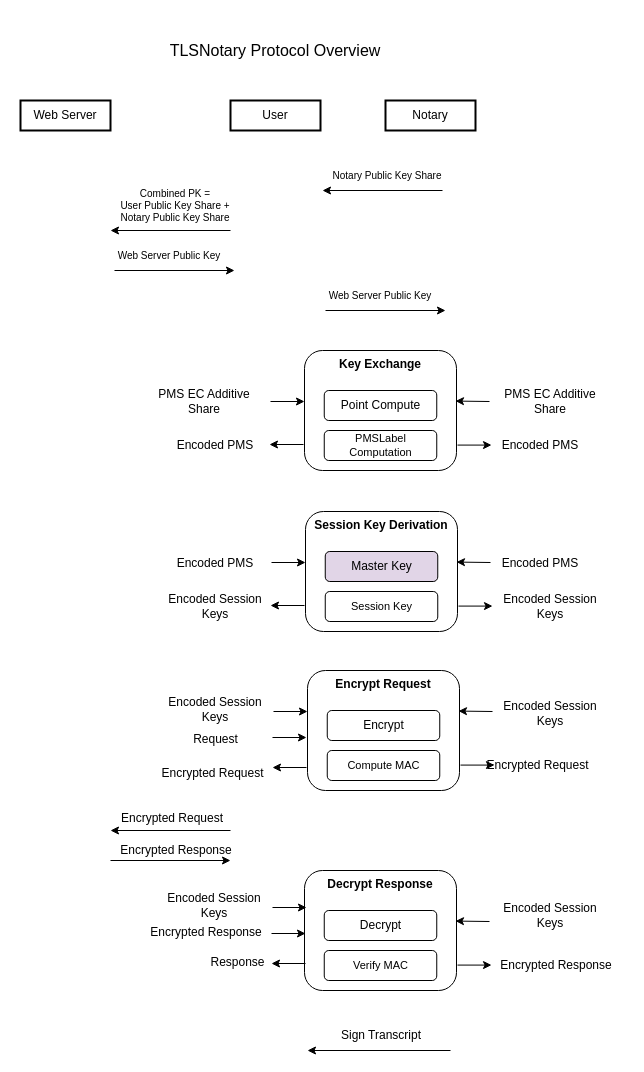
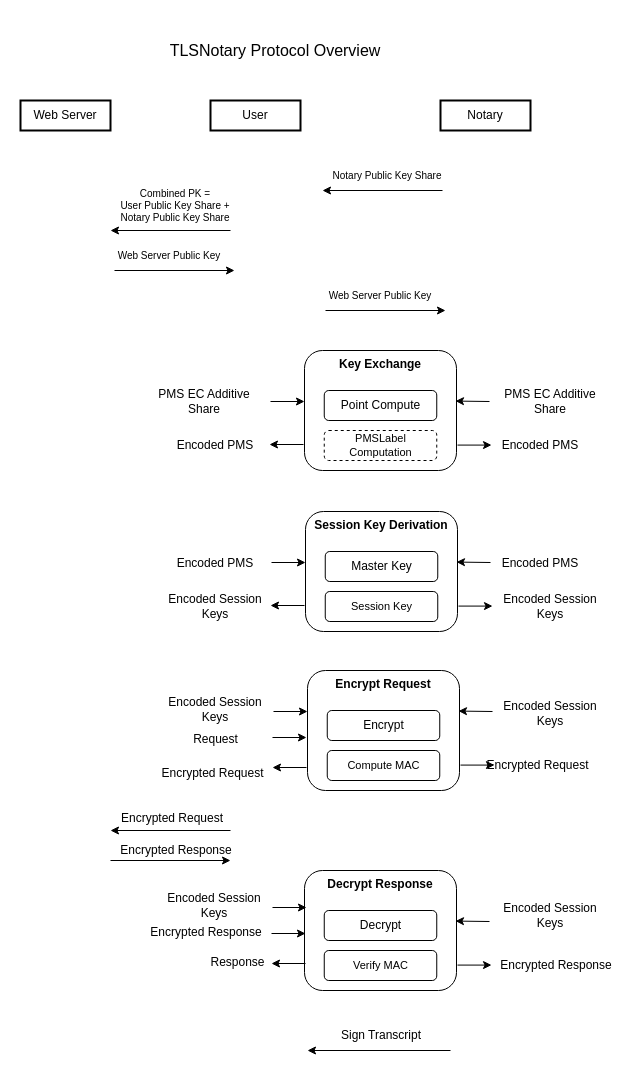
(276, 116) -> (256, 116)
(431, 116) -> (486, 116)
(381, 446) -> (381, 446)
(382, 567) -> (382, 567)
